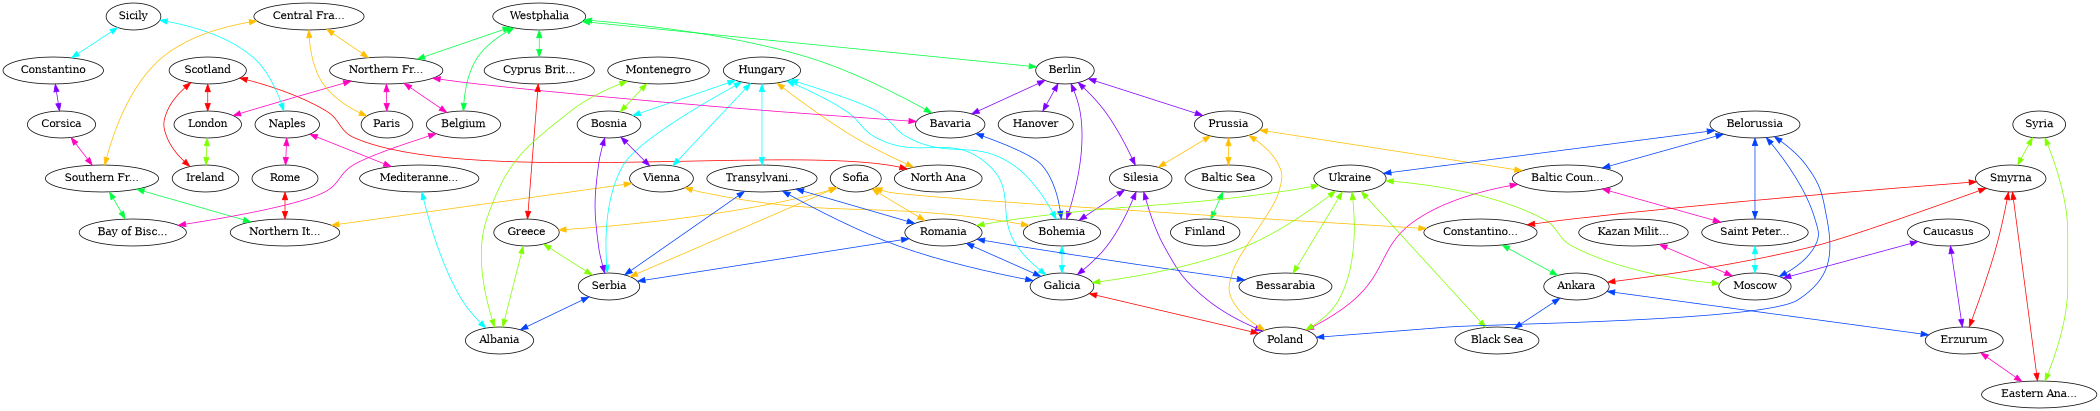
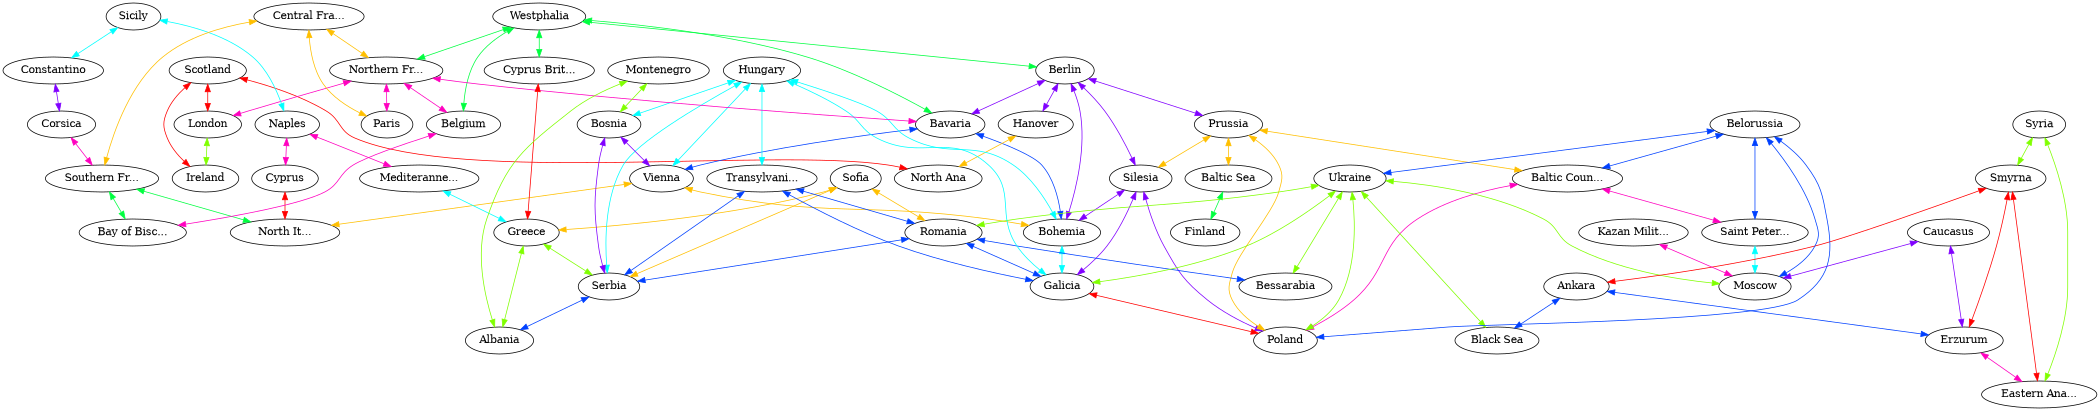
(843, 130) -> (992, 149)
none -> (800, 145)
(285, 178) -> (285, 178)
(285, 232) -> (285, 232)
(1480, 232) -> none
(445, 265) -> (481, 209)
